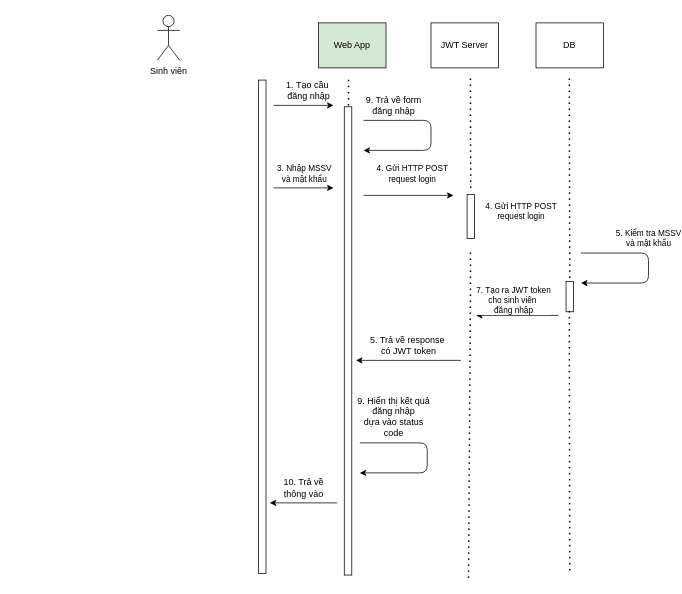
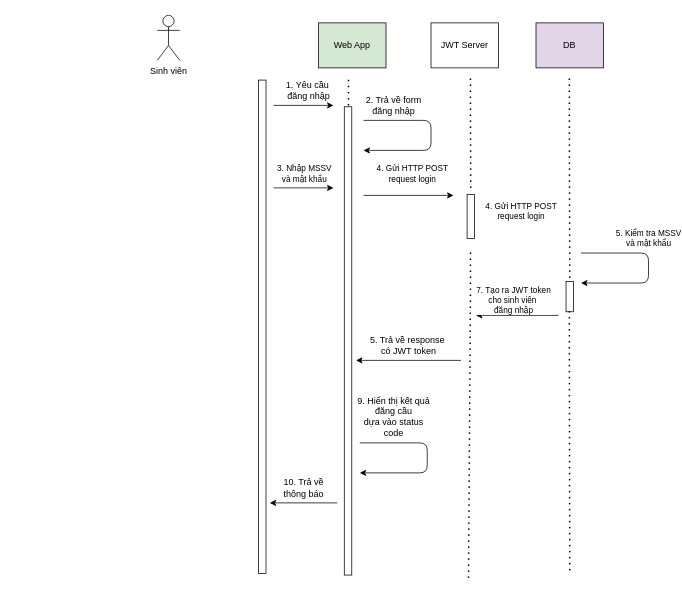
(570, 45) -> (570, 45)
(308, 90) -> (308, 90)
(394, 105) -> (394, 105)
(394, 417) -> (394, 417)
(304, 488) -> (304, 488)
